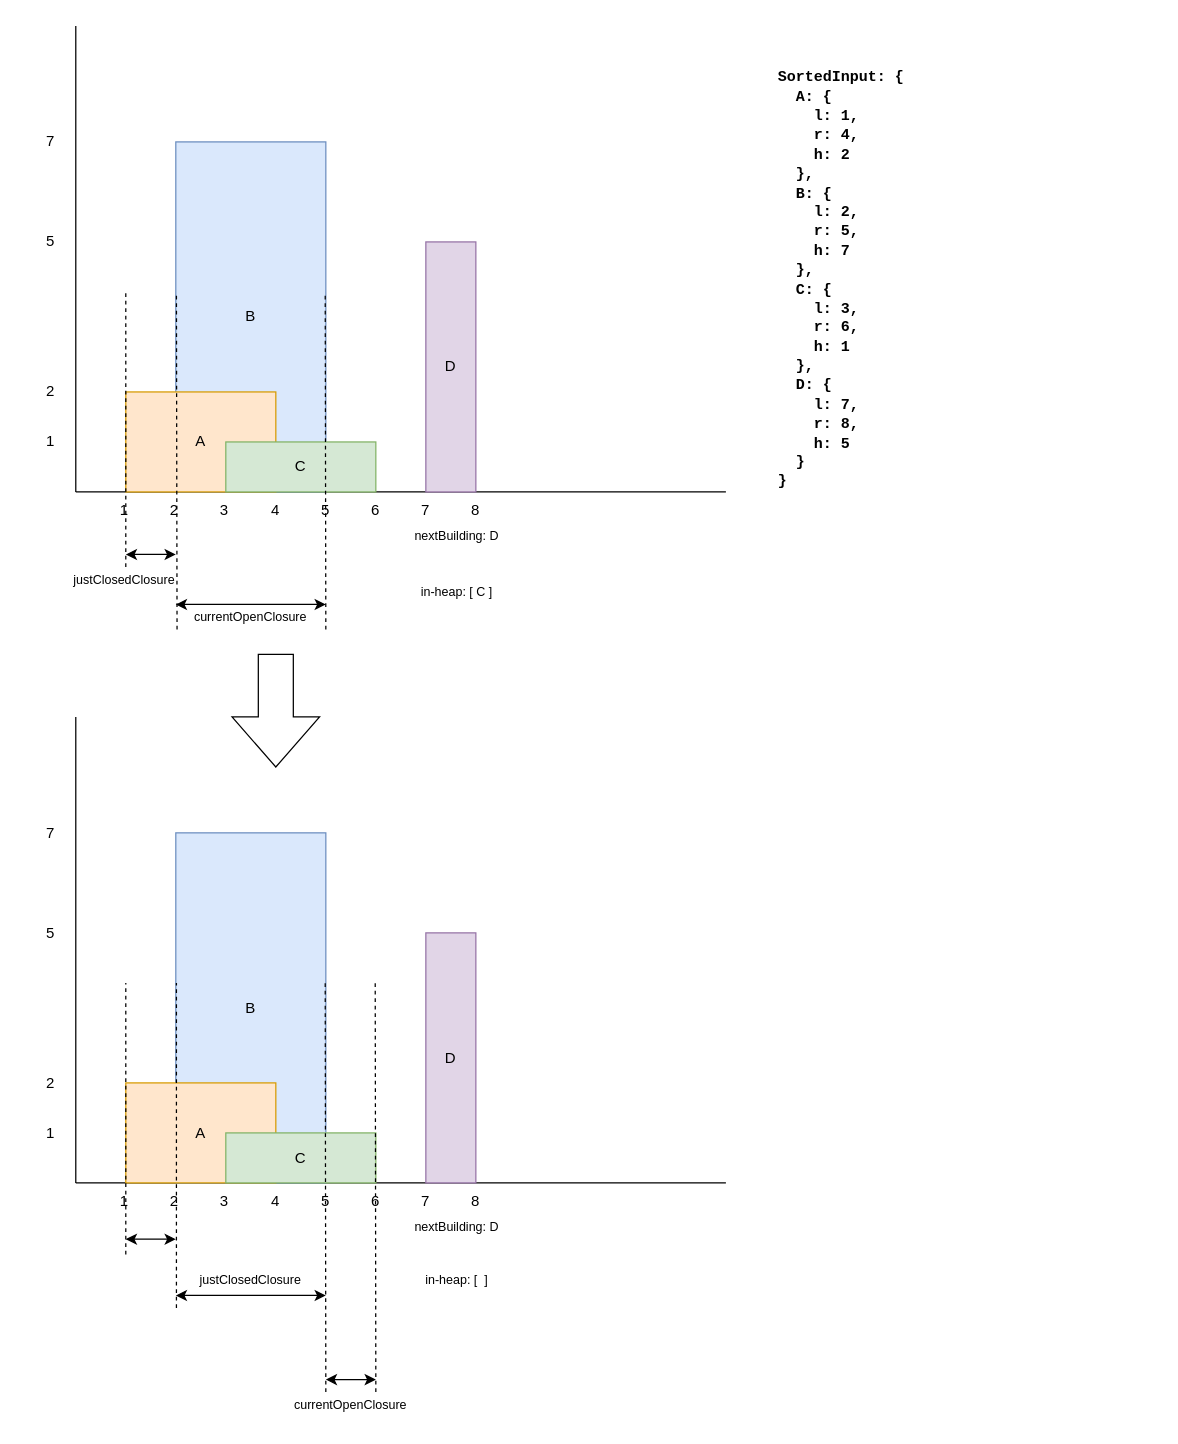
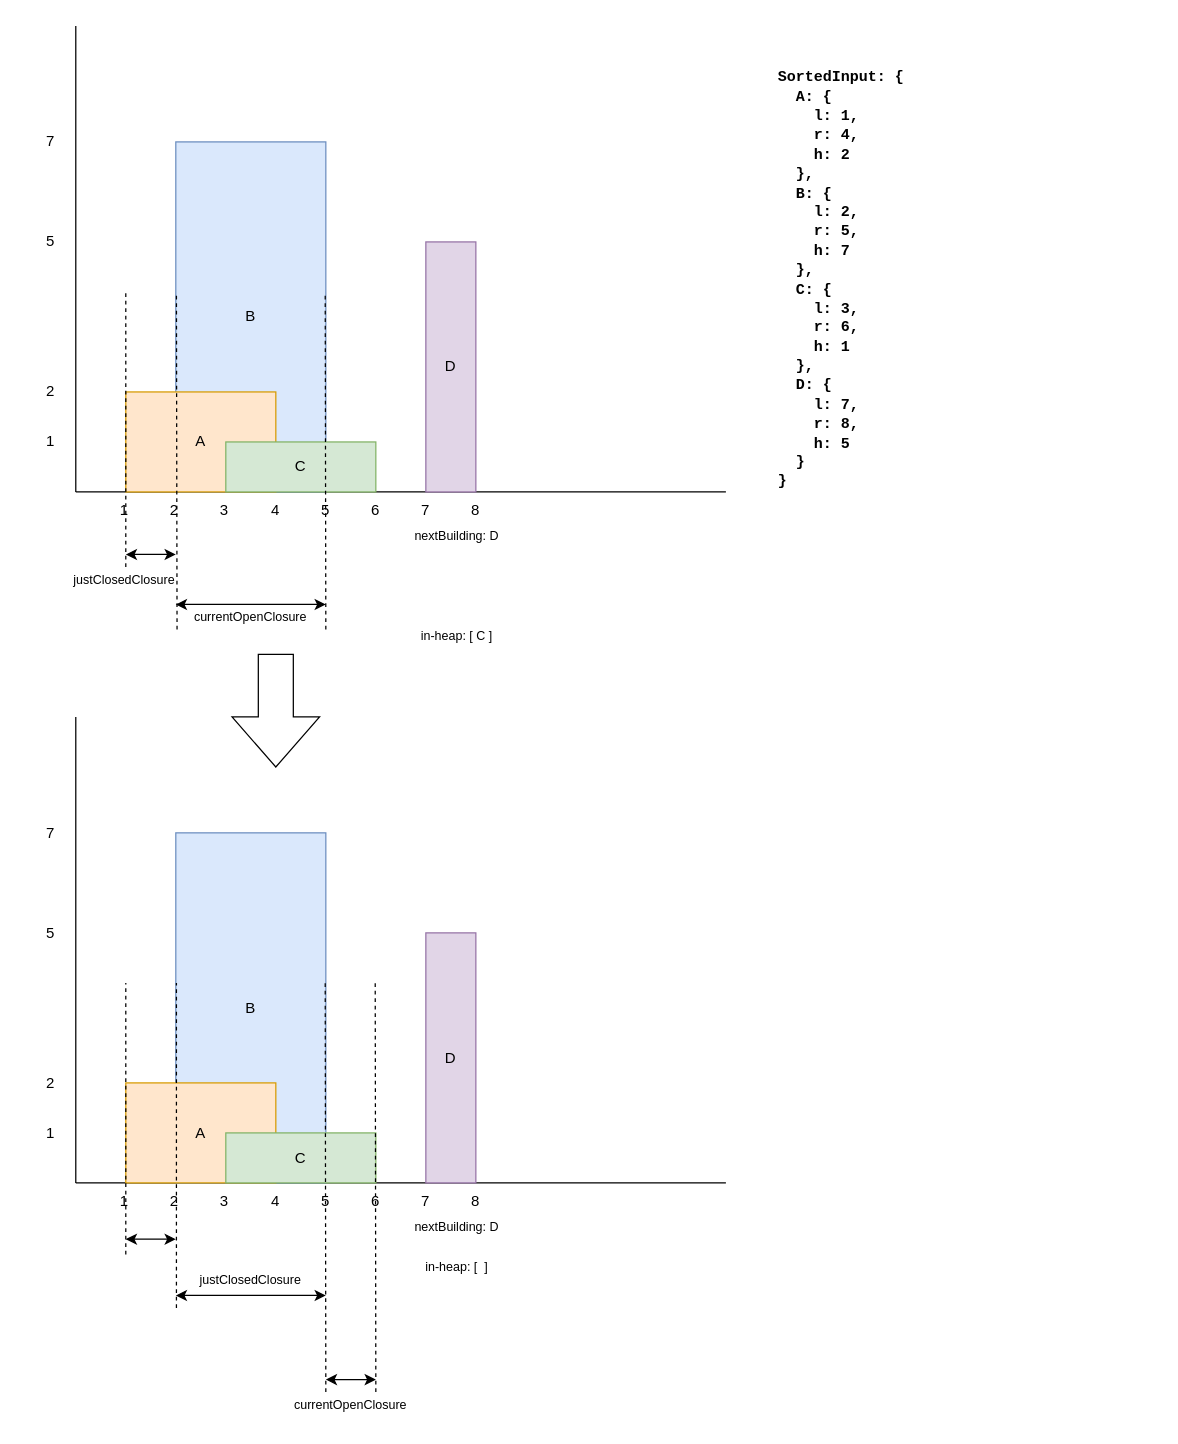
(457, 592) -> (457, 636)
(457, 1279) -> (457, 1267)
